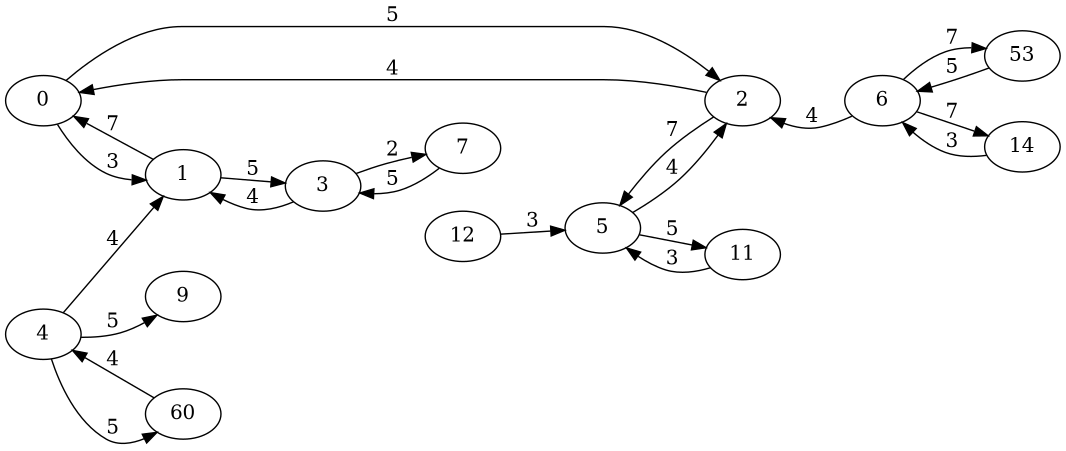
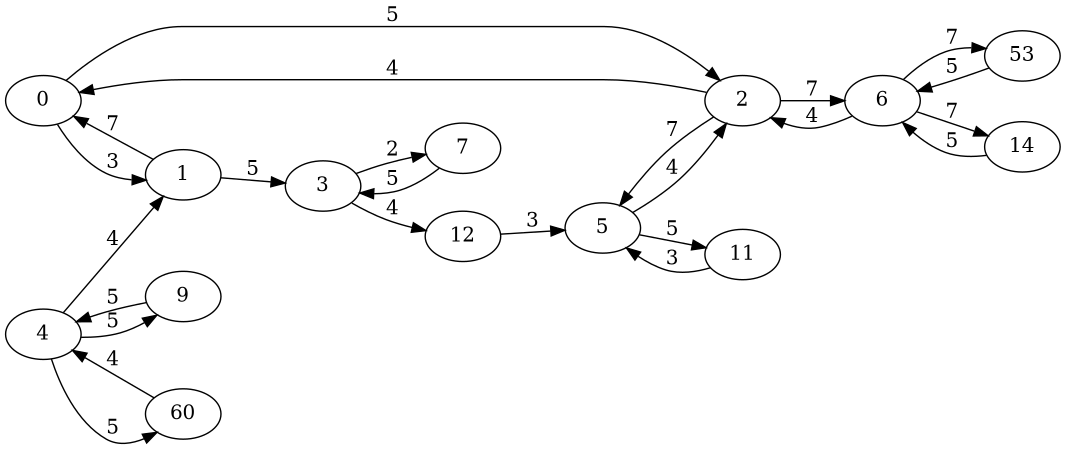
none -> (805, 101)
(952, 142) -> (952, 142)
(258, 210) -> (381, 218)
none -> (118, 309)
